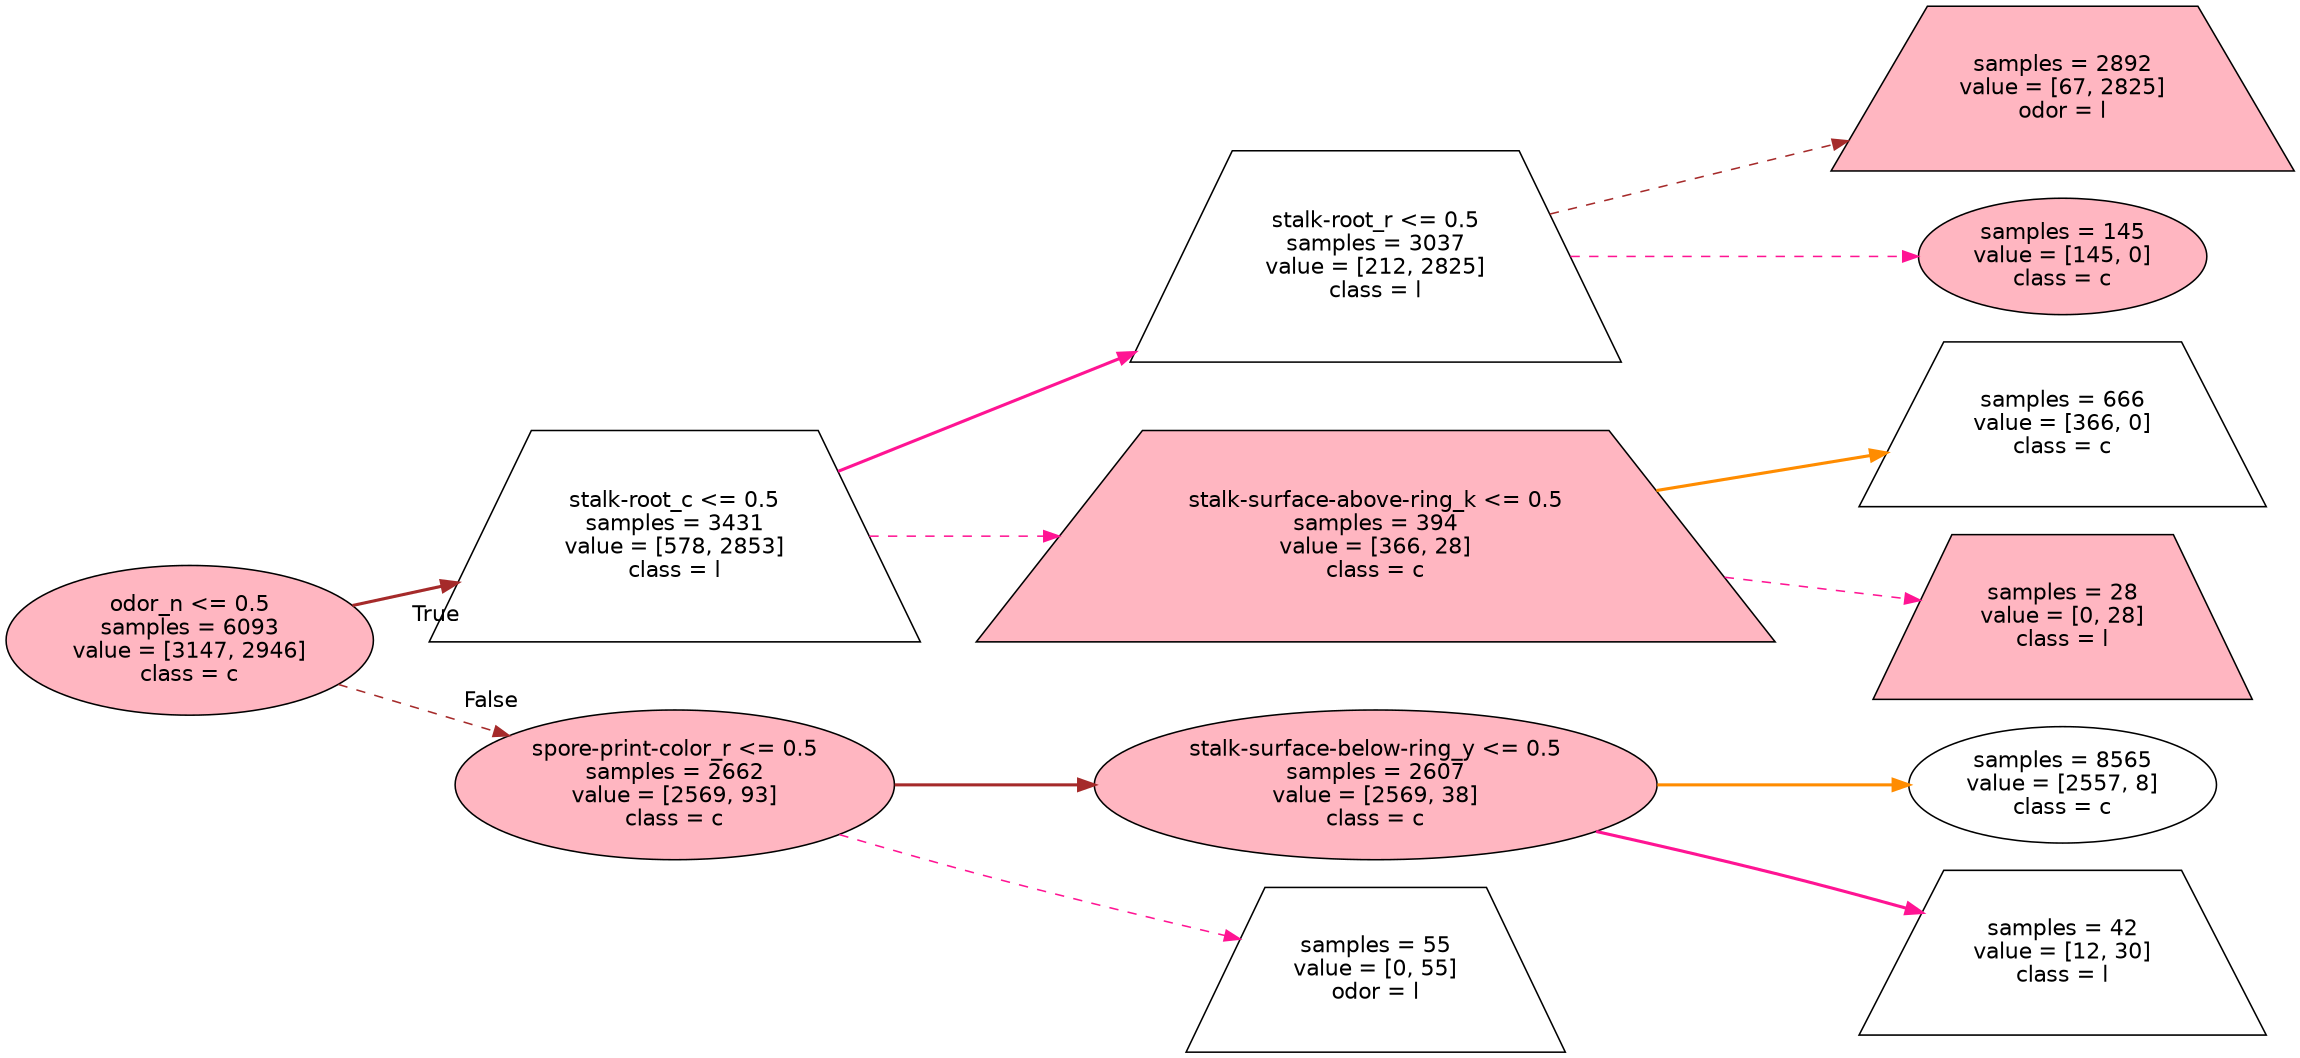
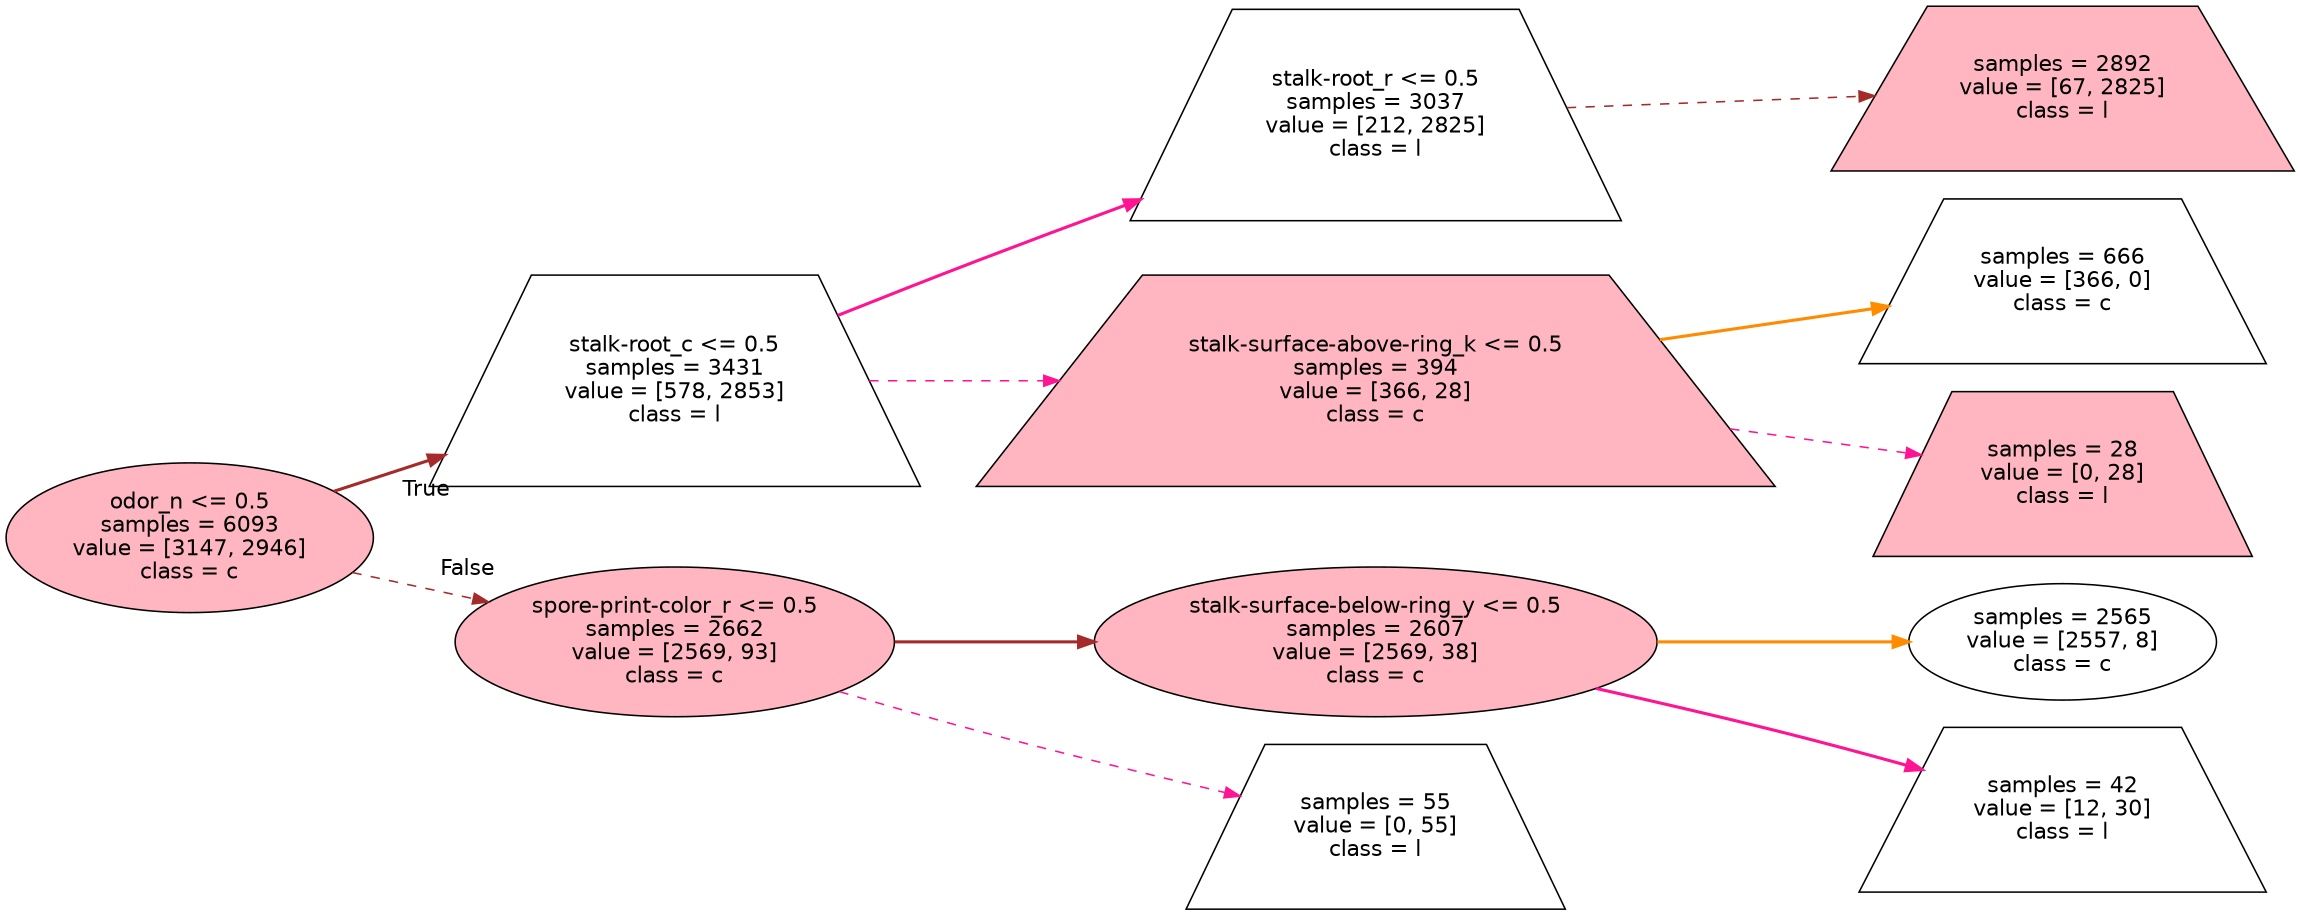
(2063, 89) -> (2063, 89)
(2063, 256) -> none
(2063, 785) -> (2063, 642)
(1376, 970) -> (1376, 827)
